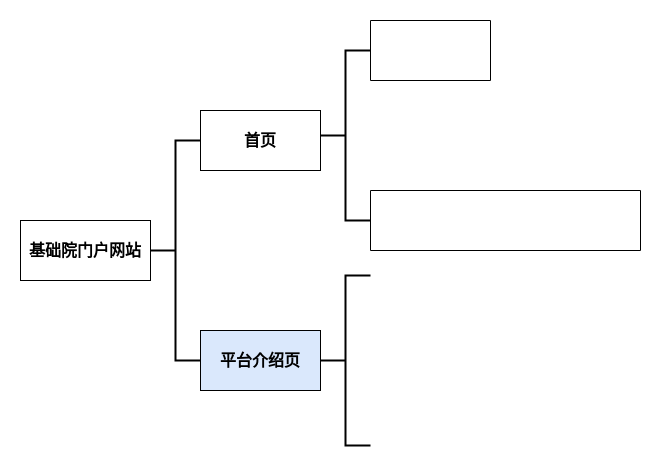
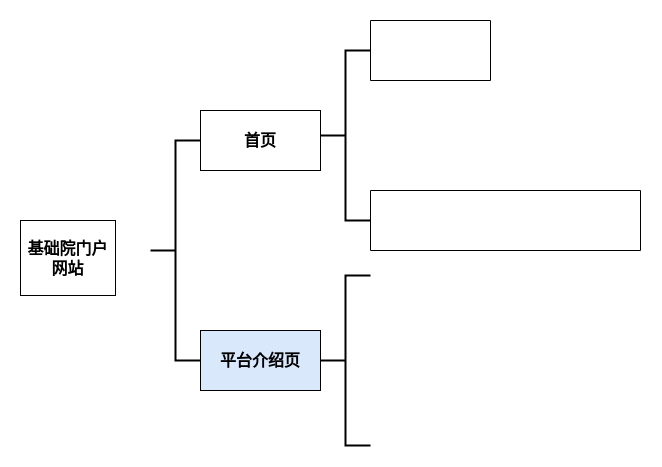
(86, 251) -> (68, 258)
